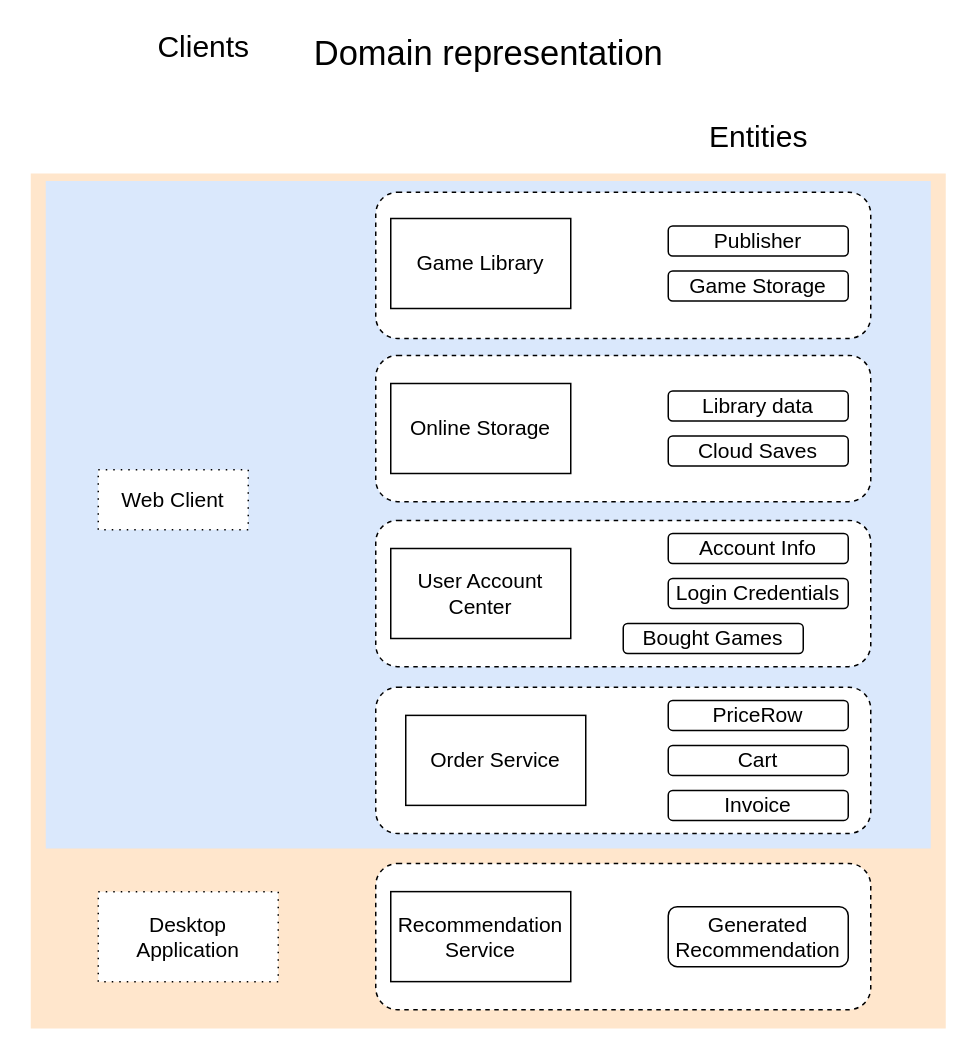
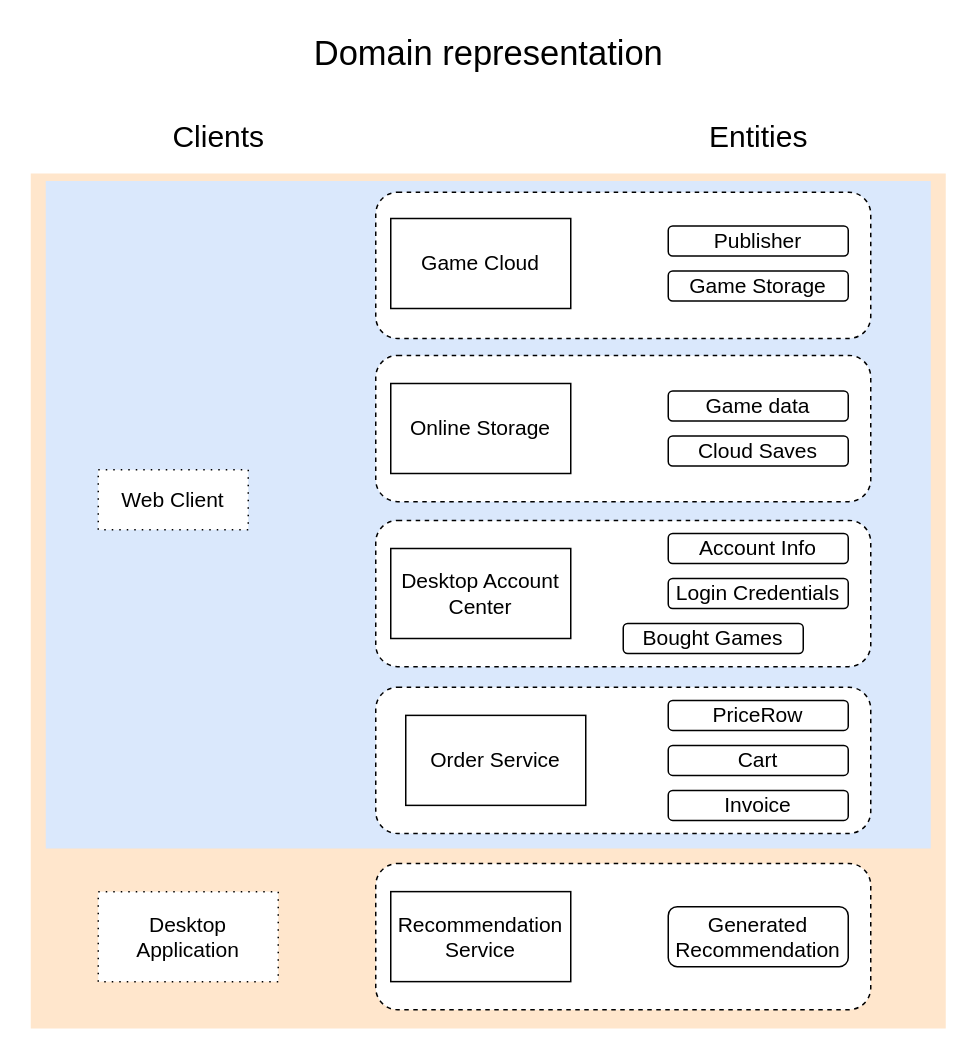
(203, 46) -> (218, 136)
(481, 263) -> (481, 263)
(758, 406) -> (758, 406)
(481, 593) -> (481, 593)
